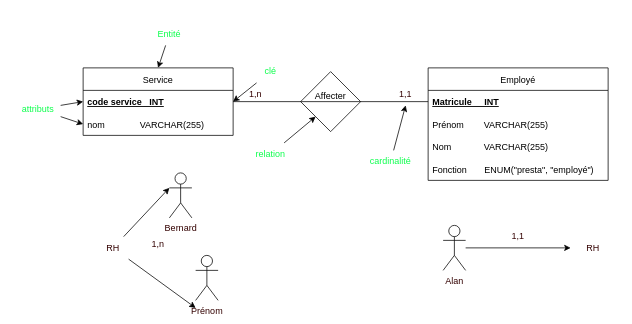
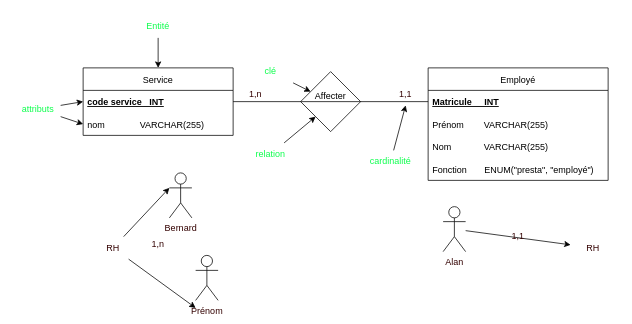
(169, 34) -> (158, 27)
(247, 90) -> (299, 86)
(454, 248) -> (454, 229)
